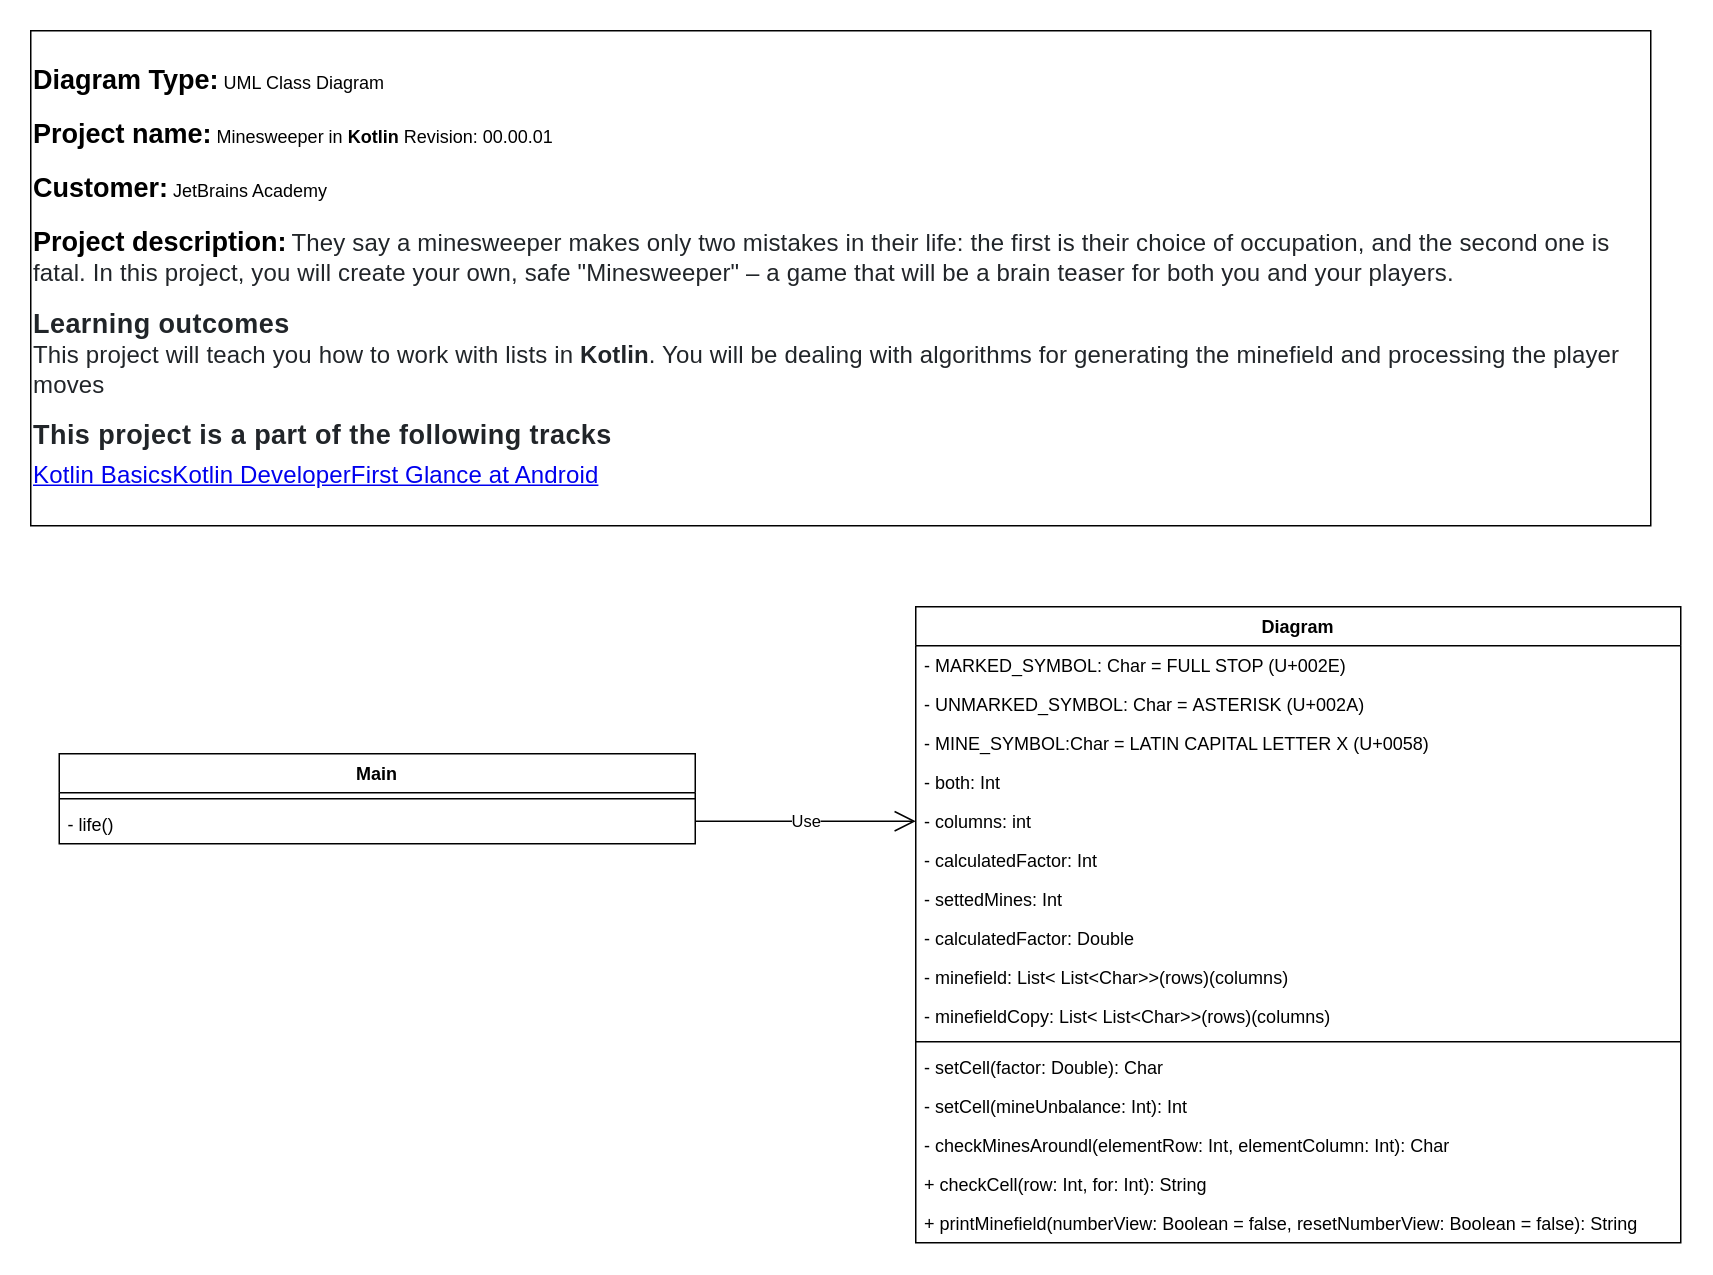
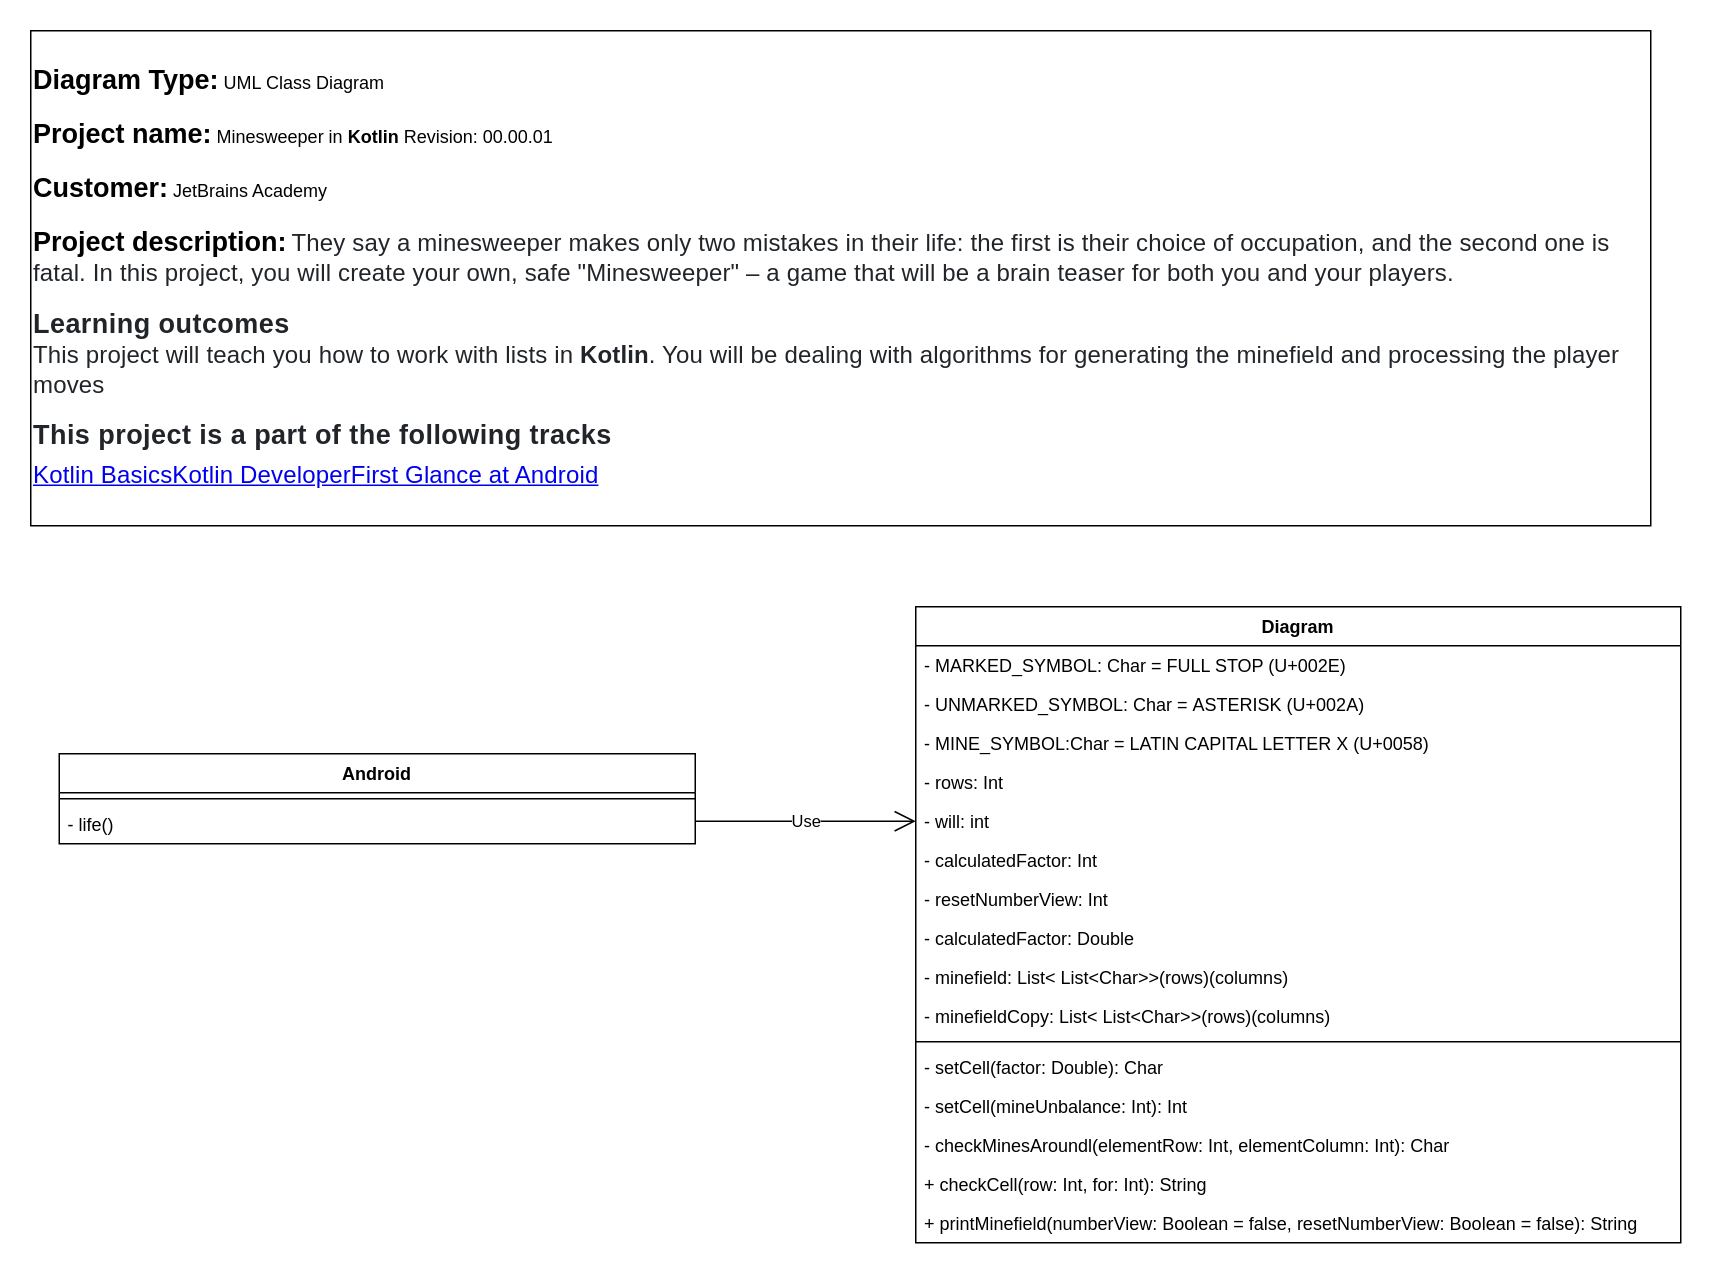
(377, 774) -> (377, 774)
(972, 783) -> (972, 783)
(983, 822) -> (963, 822)
(1005, 900) -> (1026, 900)
